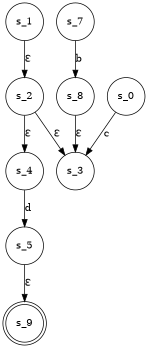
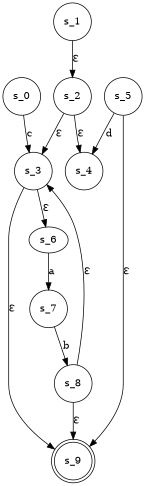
(25, 205) -> (105, 130)
none -> (49, 240)
none -> (9, 322)
none -> (73, 417)
